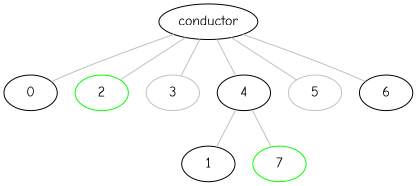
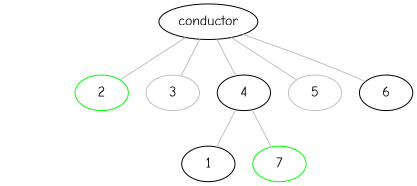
(31, 93) -> none
